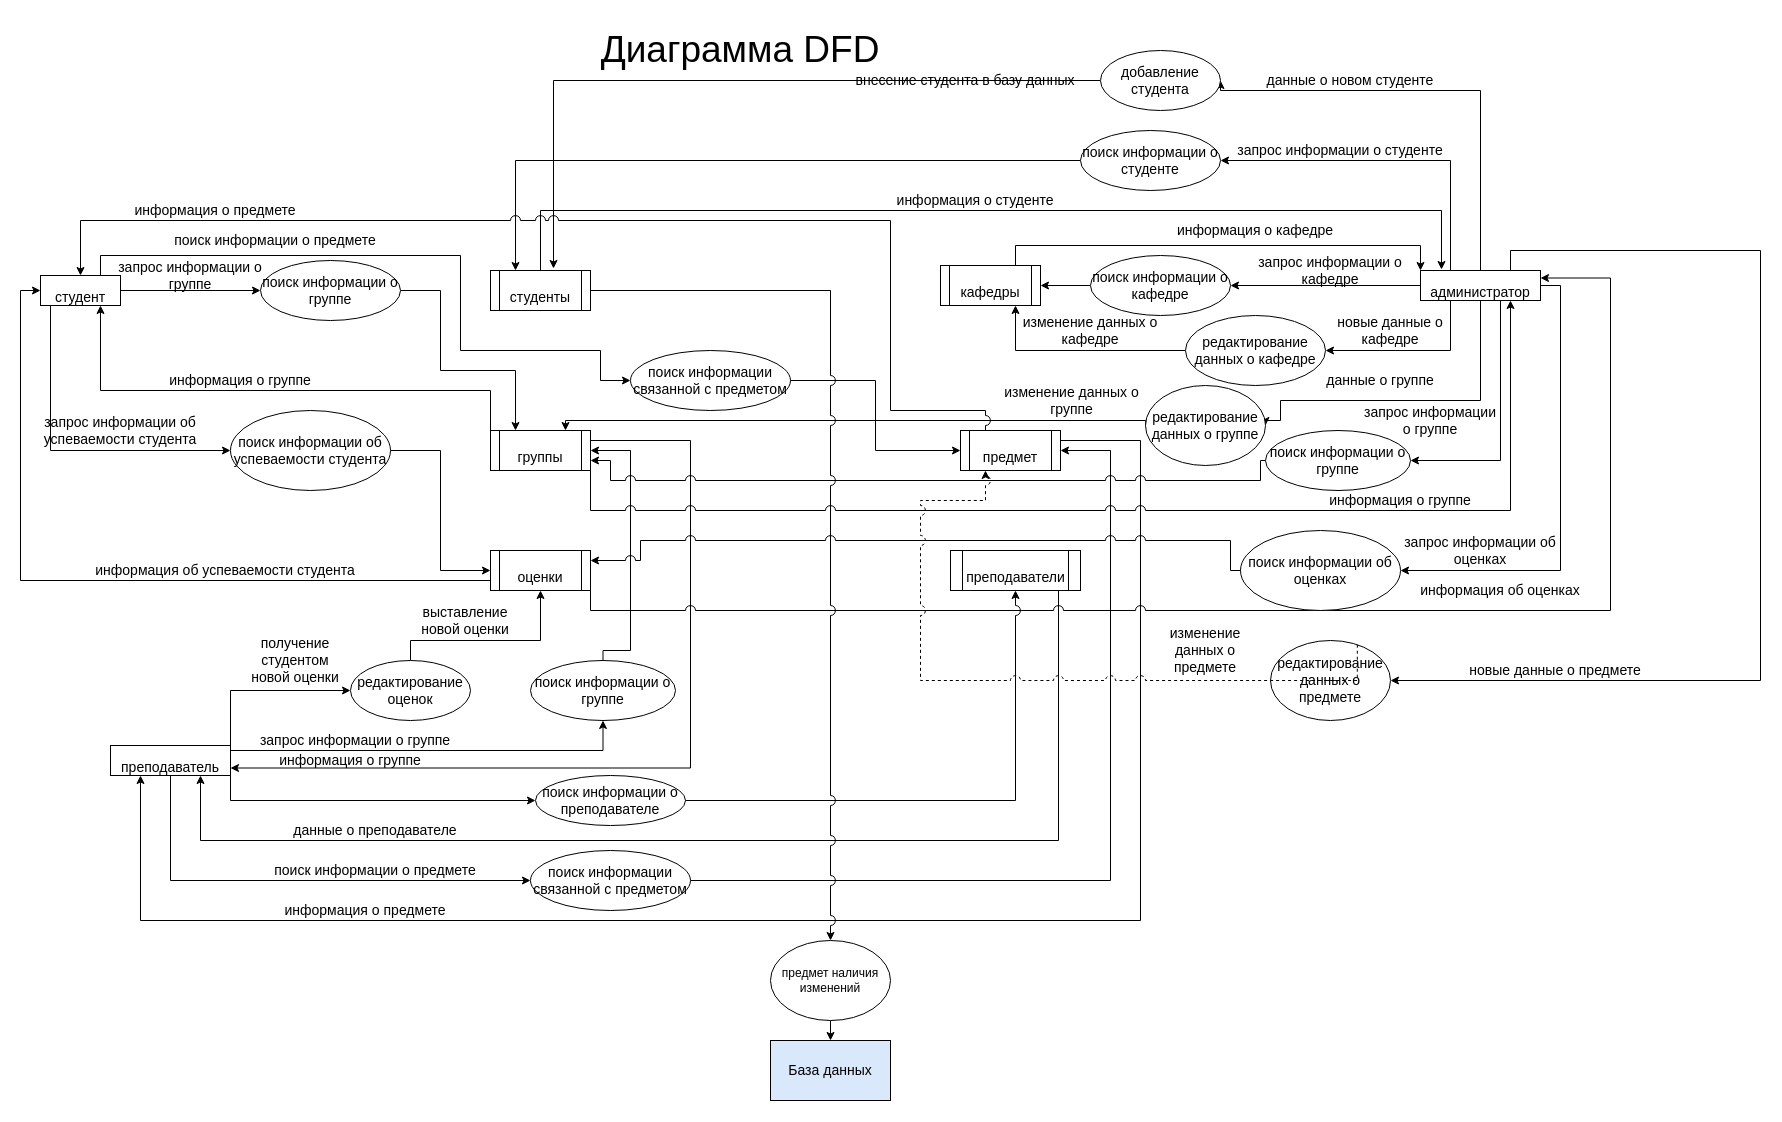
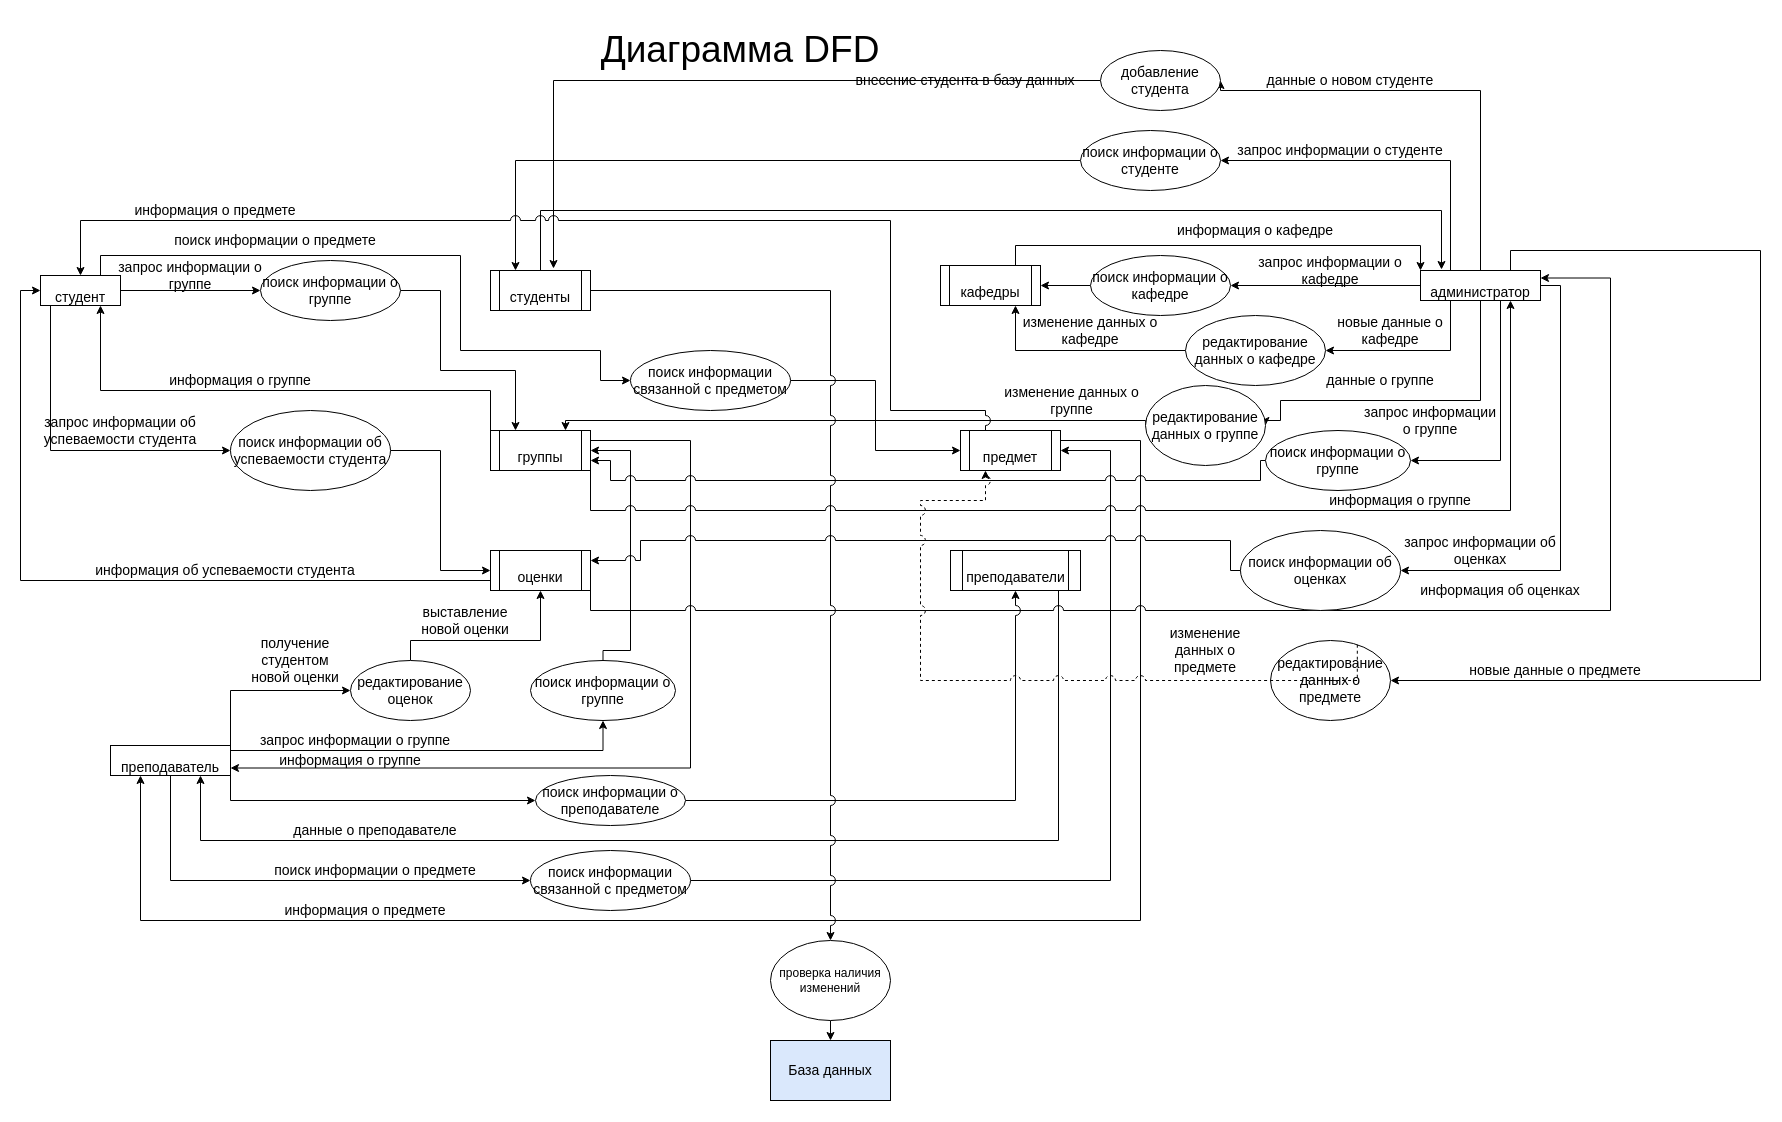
(976, 201) -> none
(831, 981) -> (831, 981)
